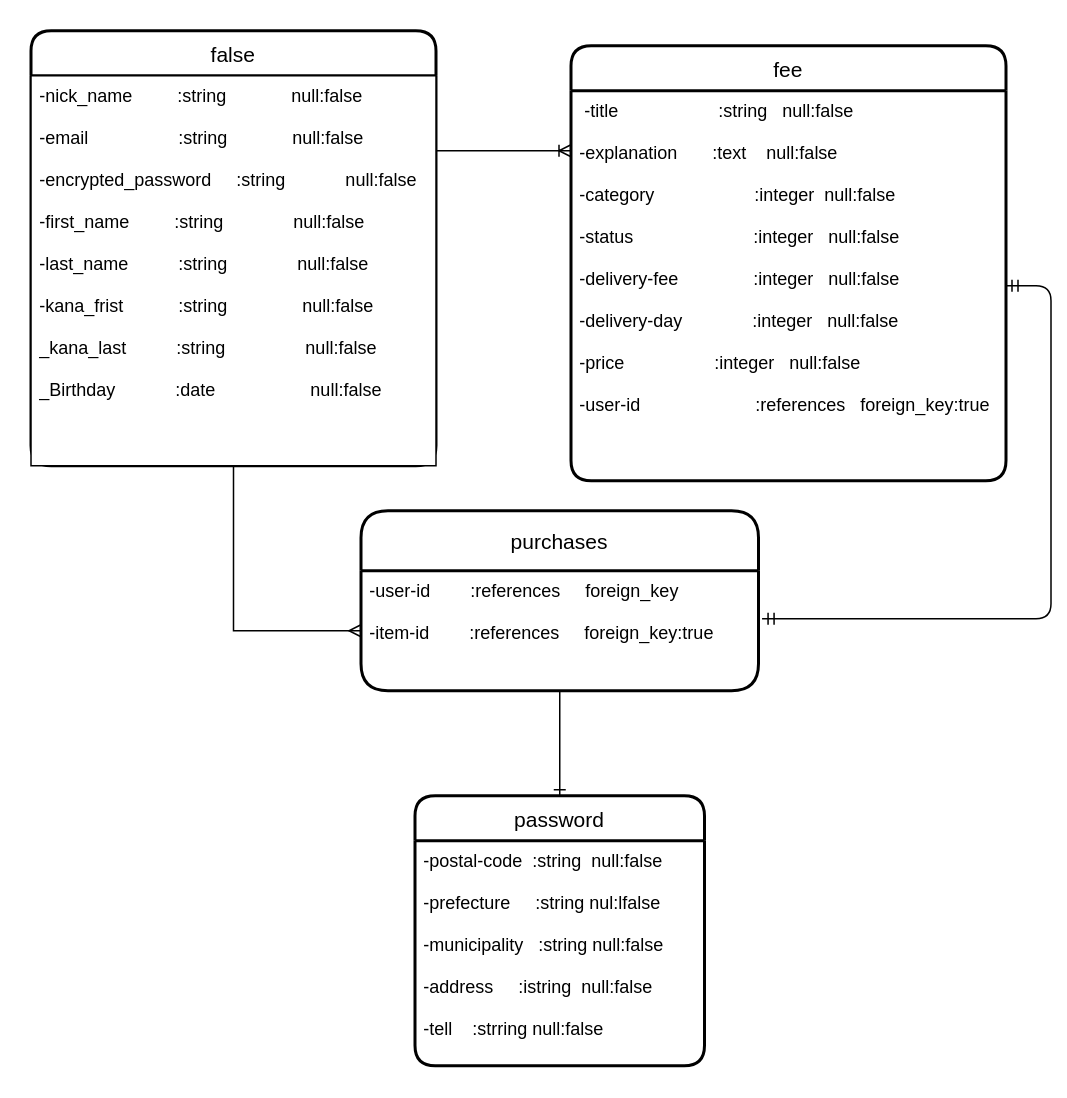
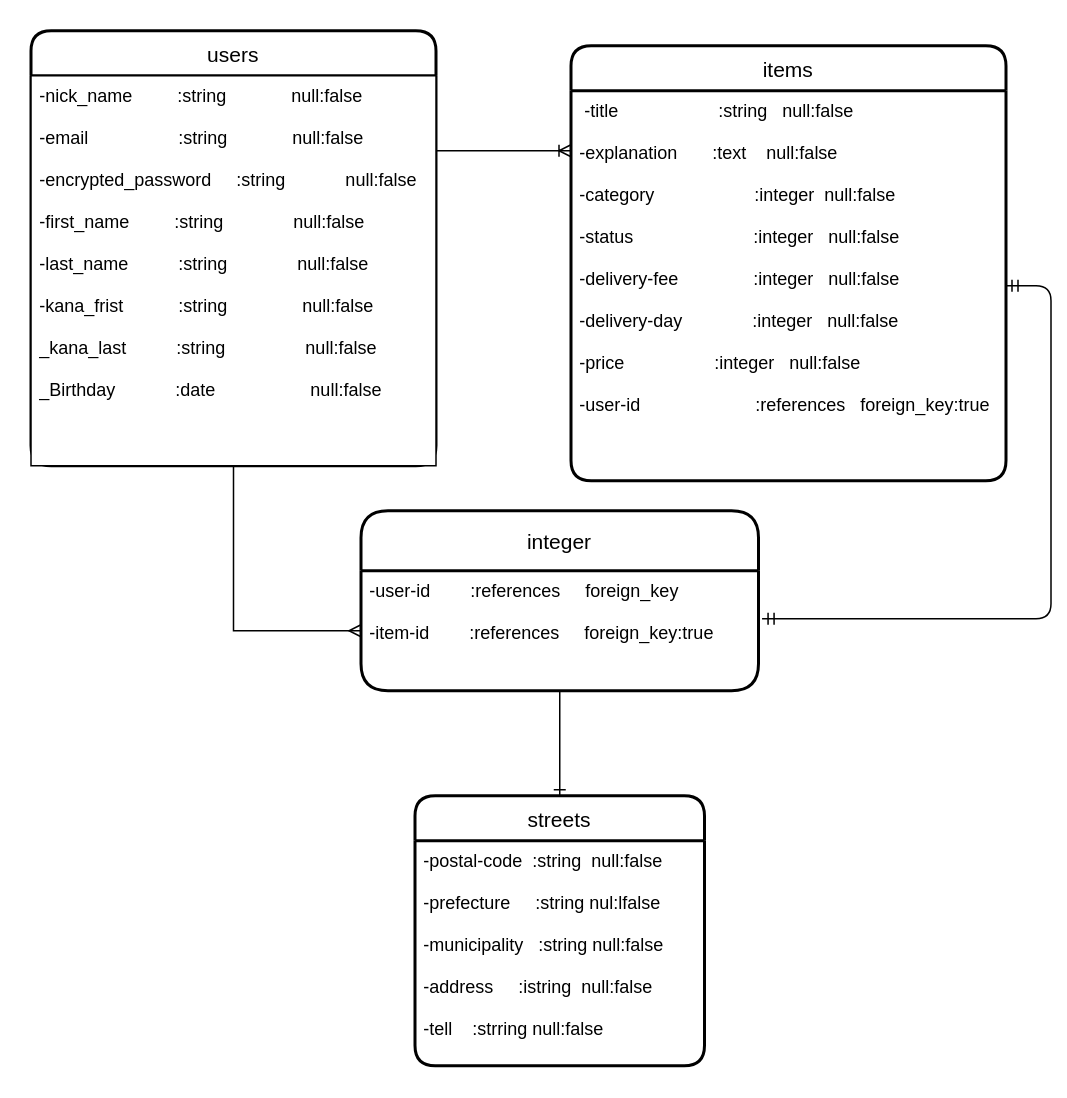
(233, 55) -> (233, 55)
(788, 70) -> (788, 70)
(559, 542) -> (559, 542)
(559, 820) -> (559, 820)
